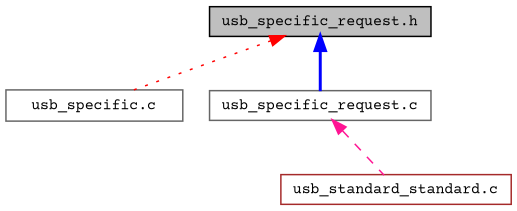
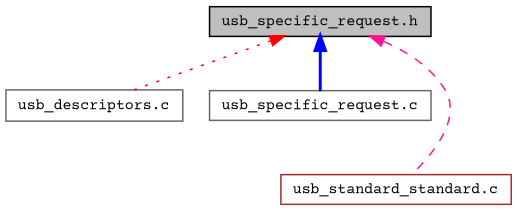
(94, 106) -> (94, 106)
(363, 153) -> (449, 99)
